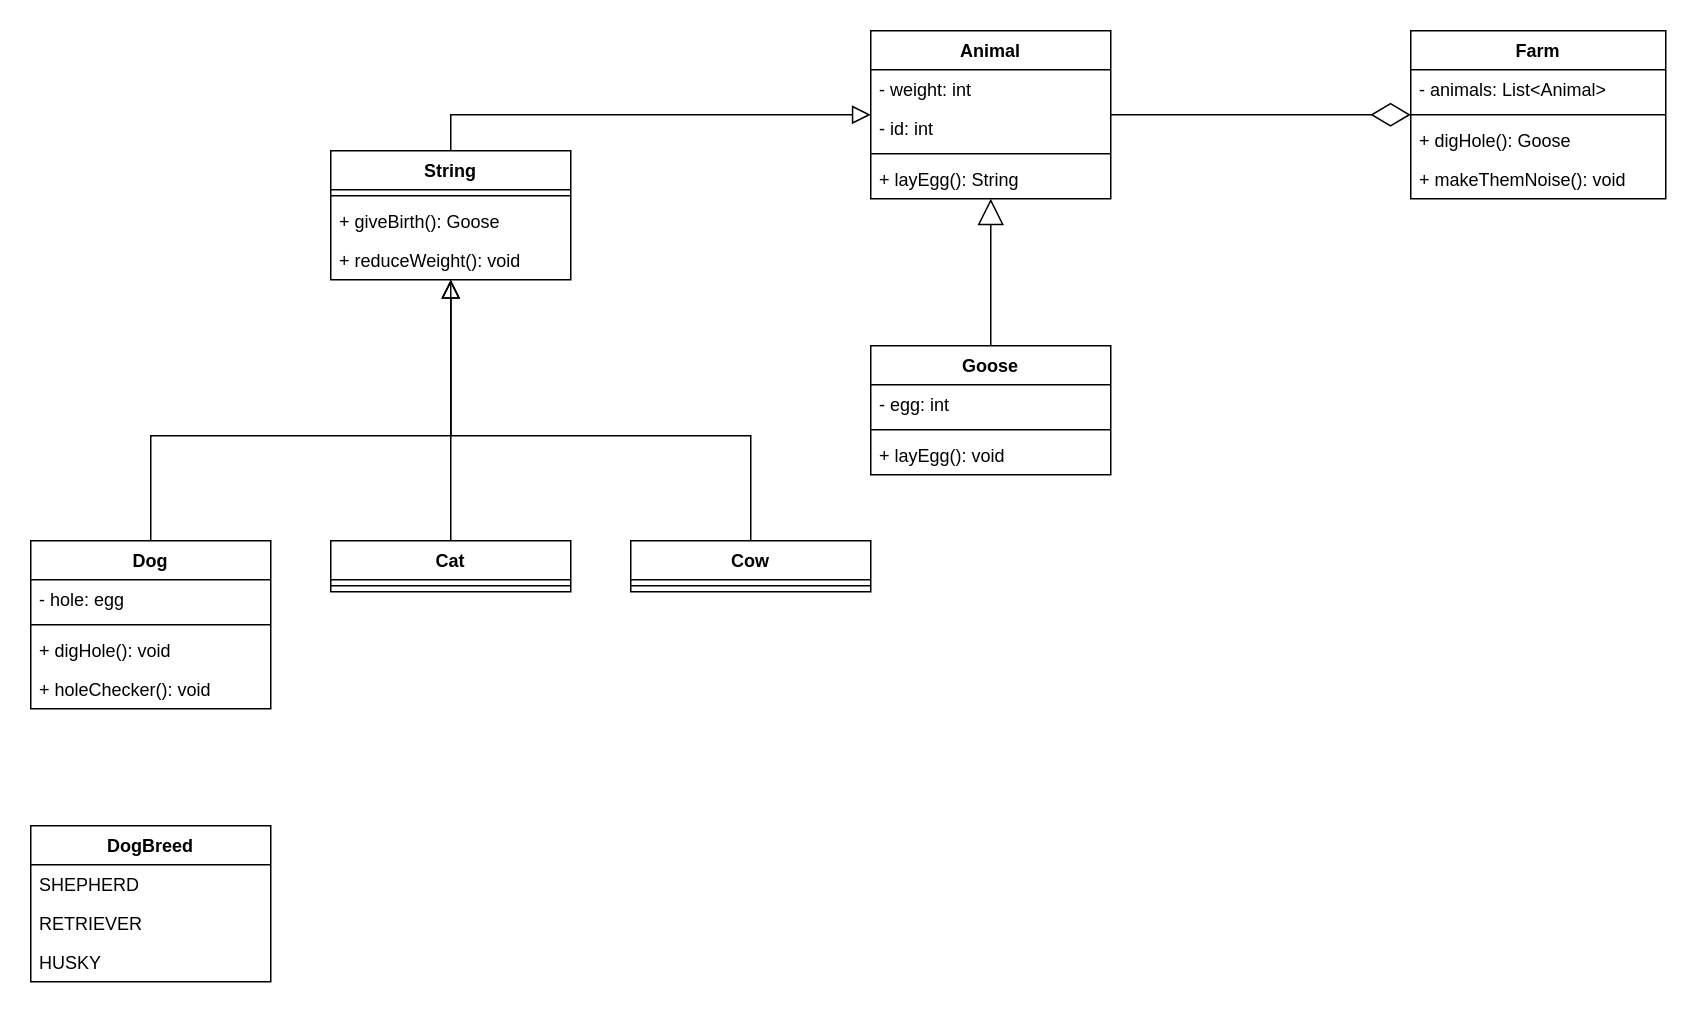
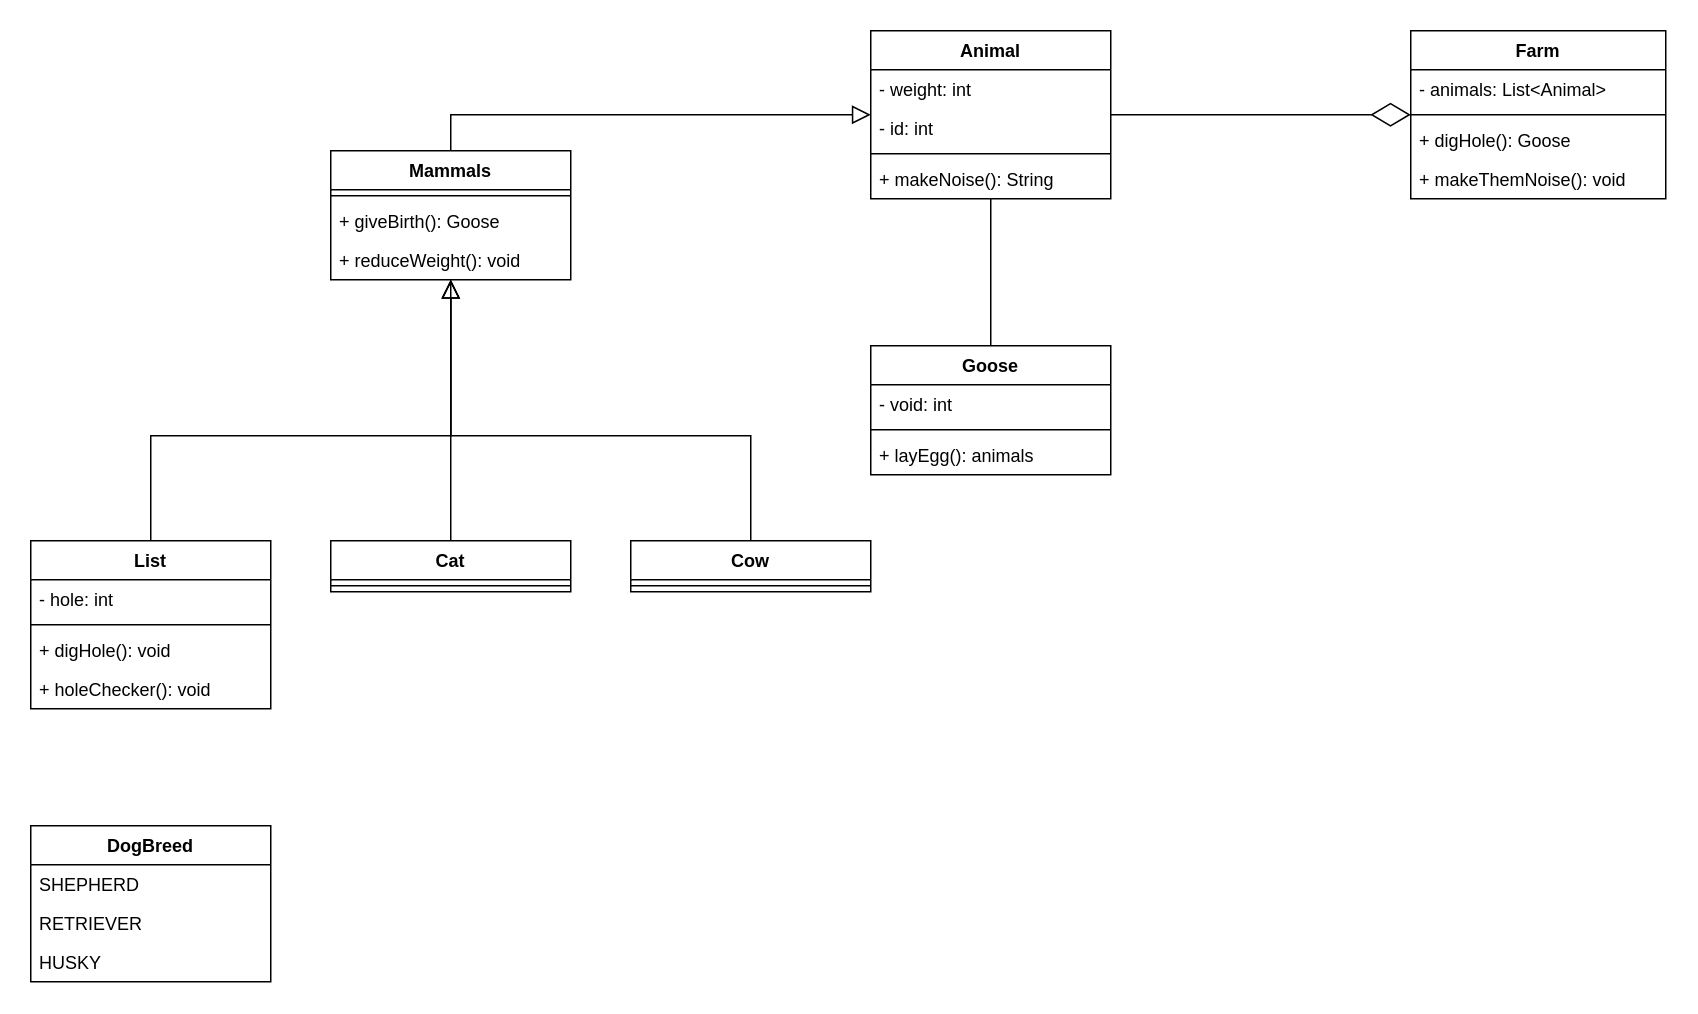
(450, 171) -> (450, 171)
(958, 180) -> (973, 180)
(991, 225) -> (991, 214)
(920, 405) -> (923, 405)
(948, 456) -> (961, 456)
(150, 561) -> (150, 561)
(85, 600) -> (83, 600)
